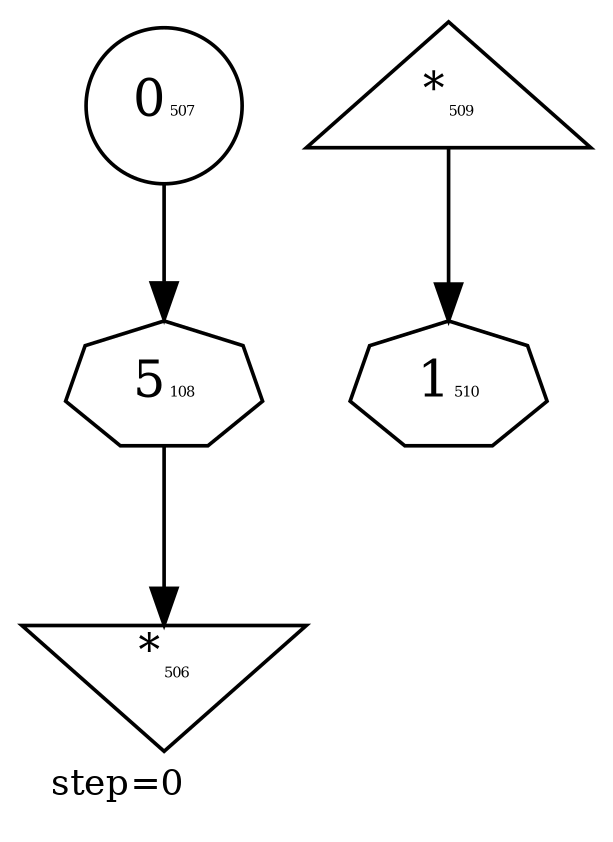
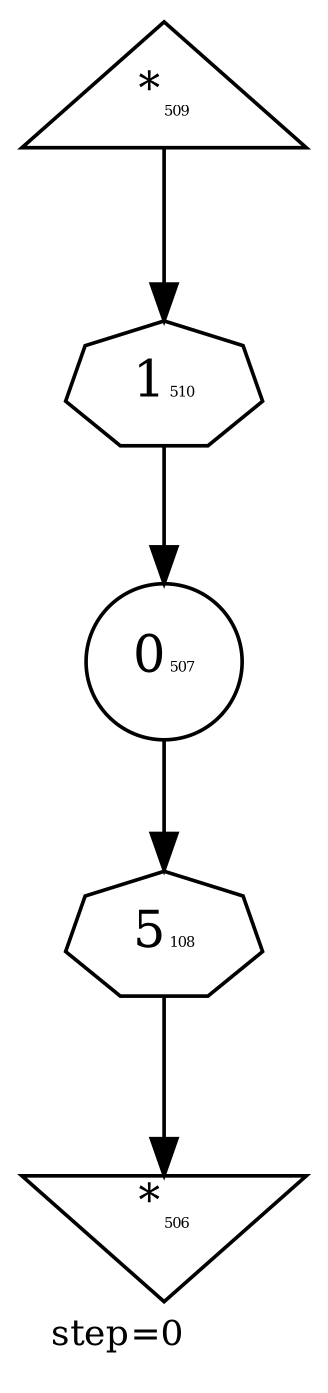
none -> (164, 496)
